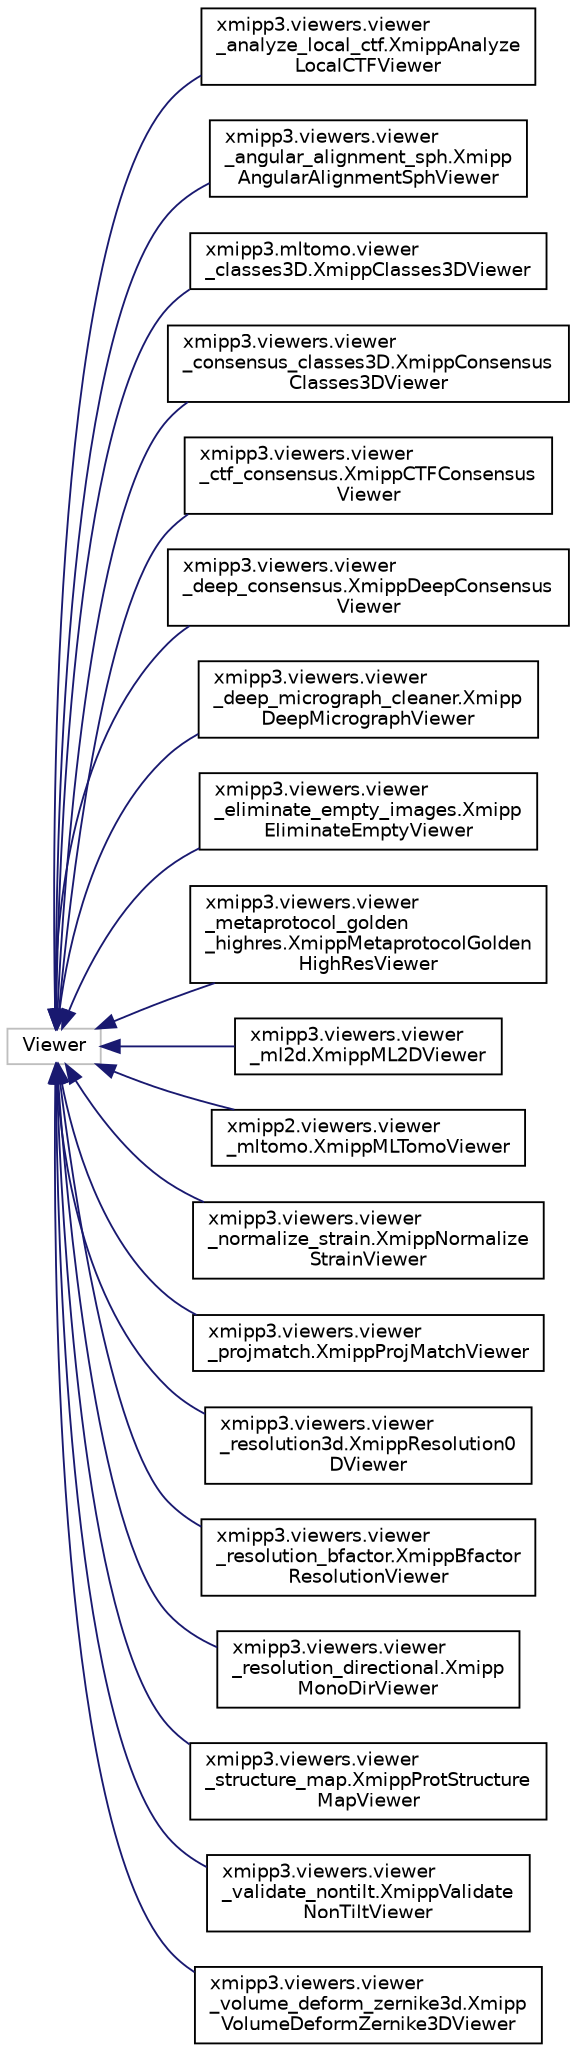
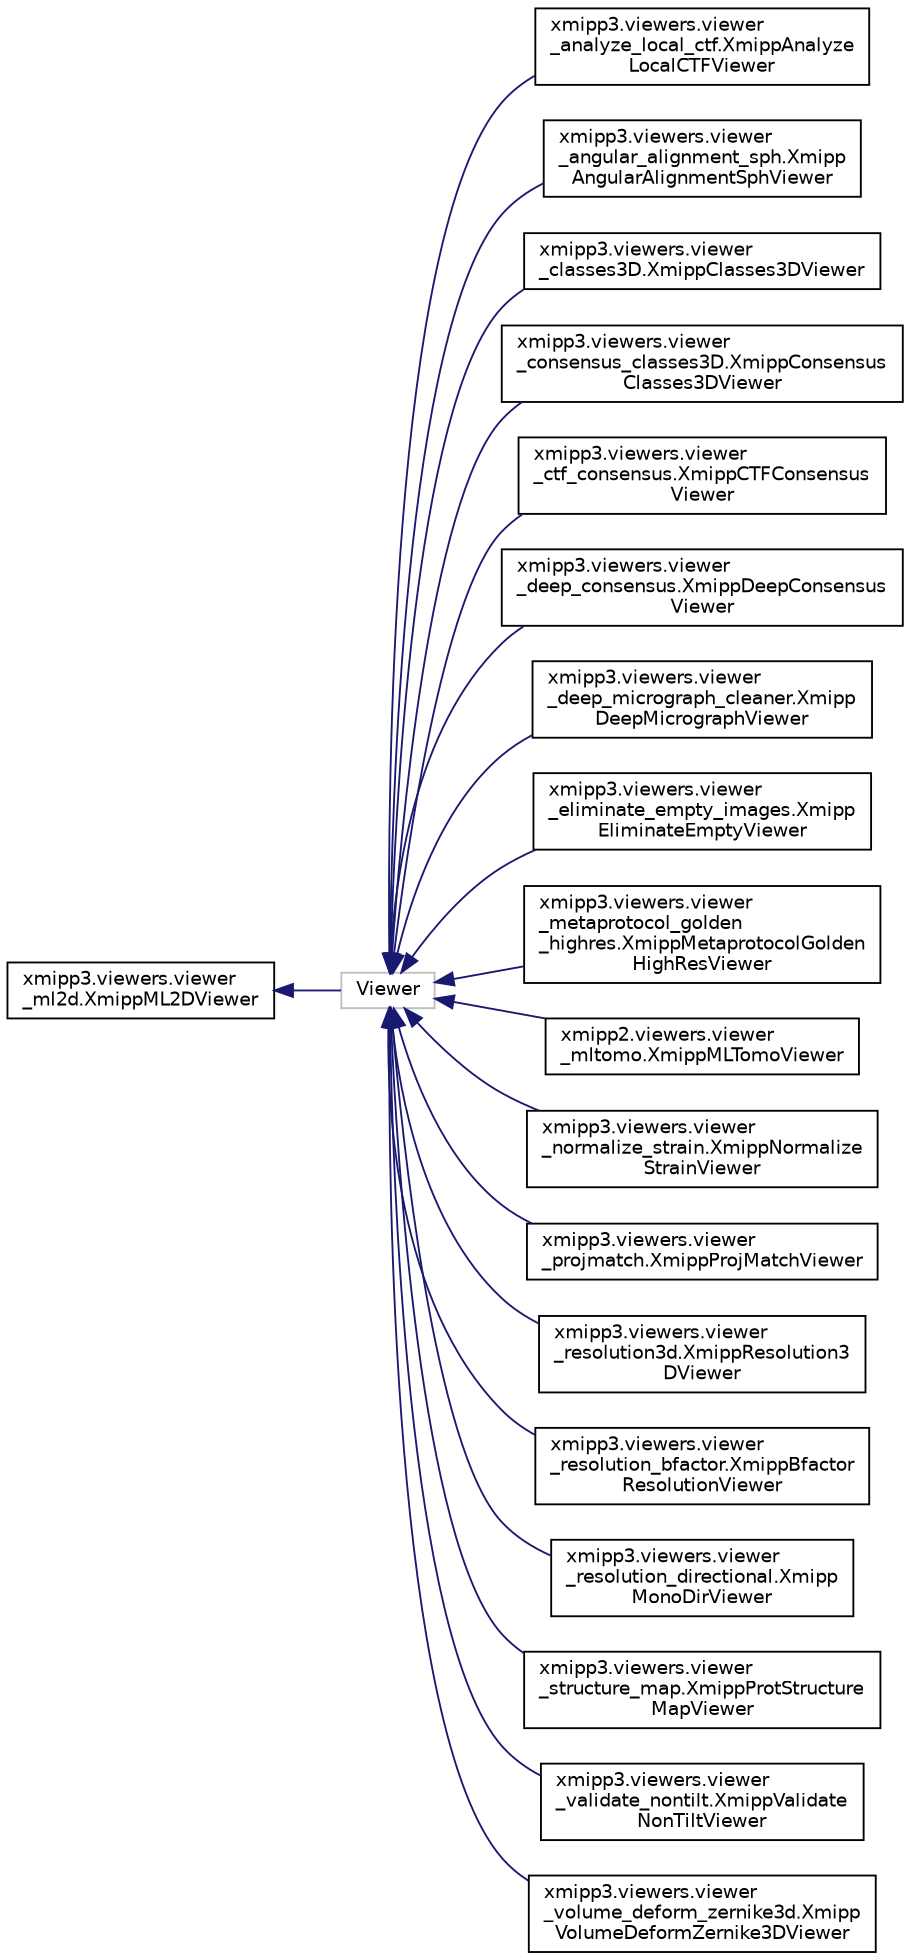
(368, 261) -> (702, 261)
(177, 1046) -> (317, 990)
(368, 1446) -> (702, 1354)
